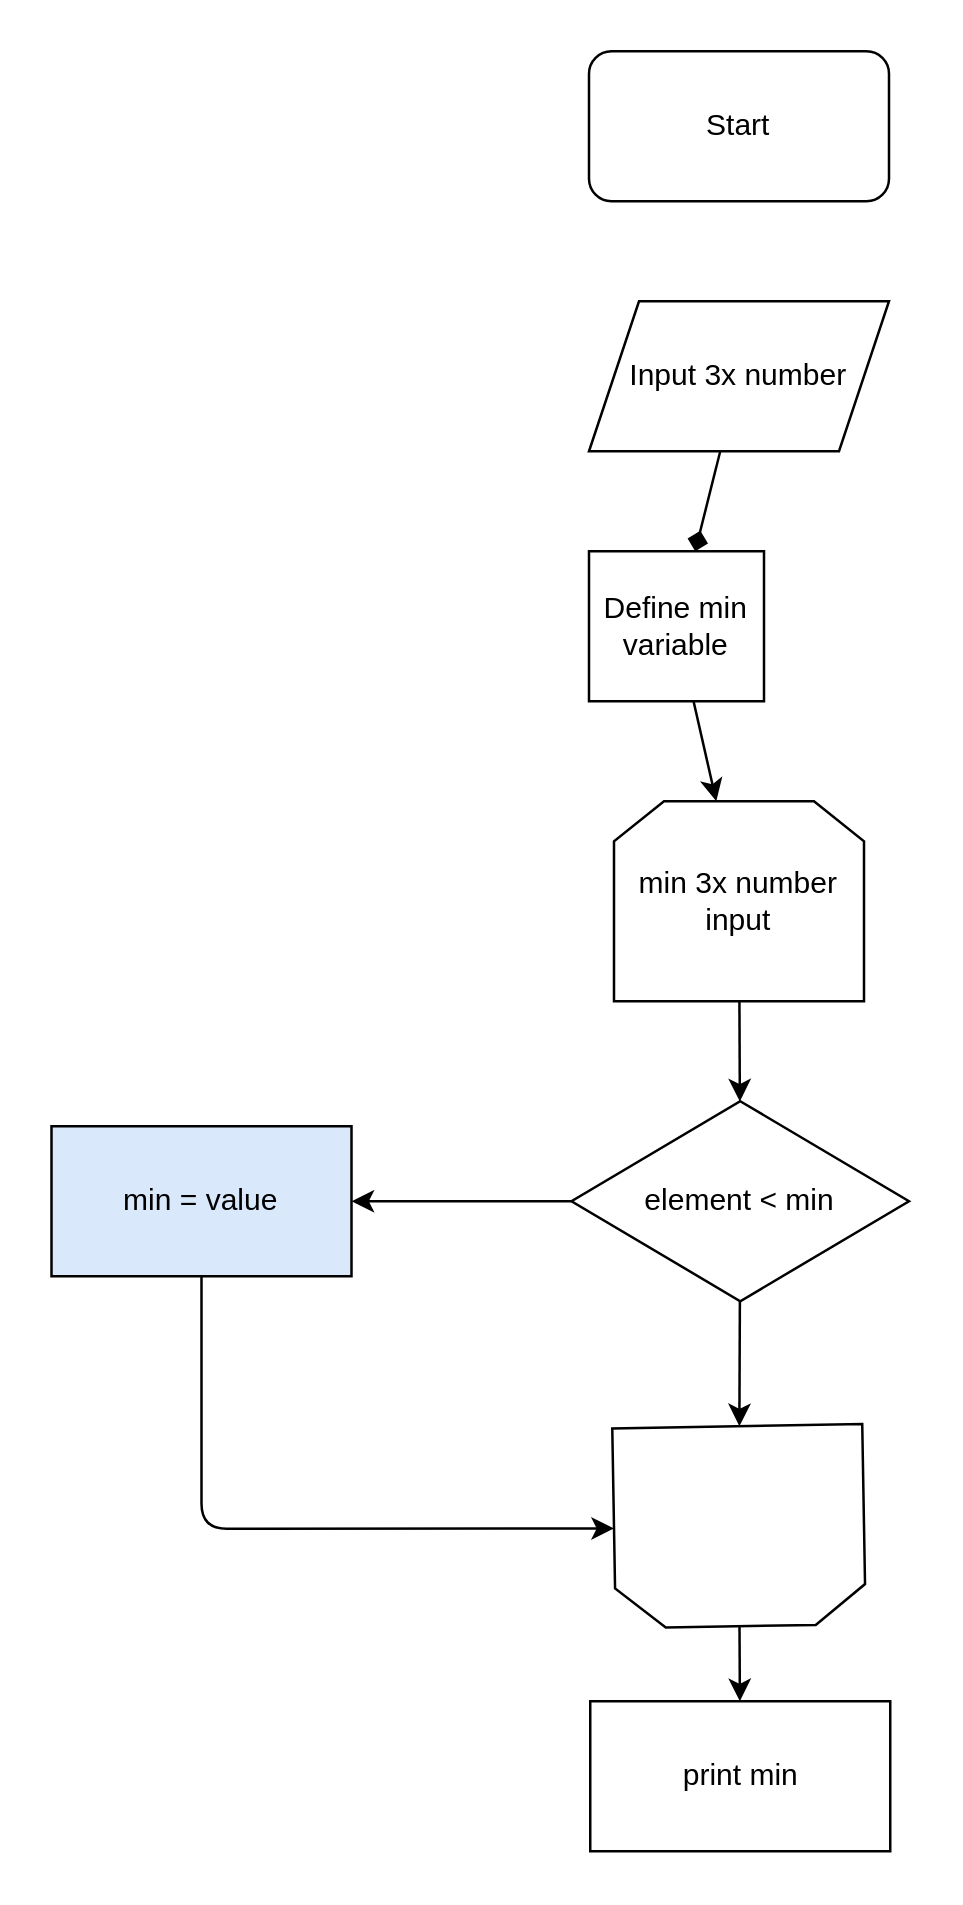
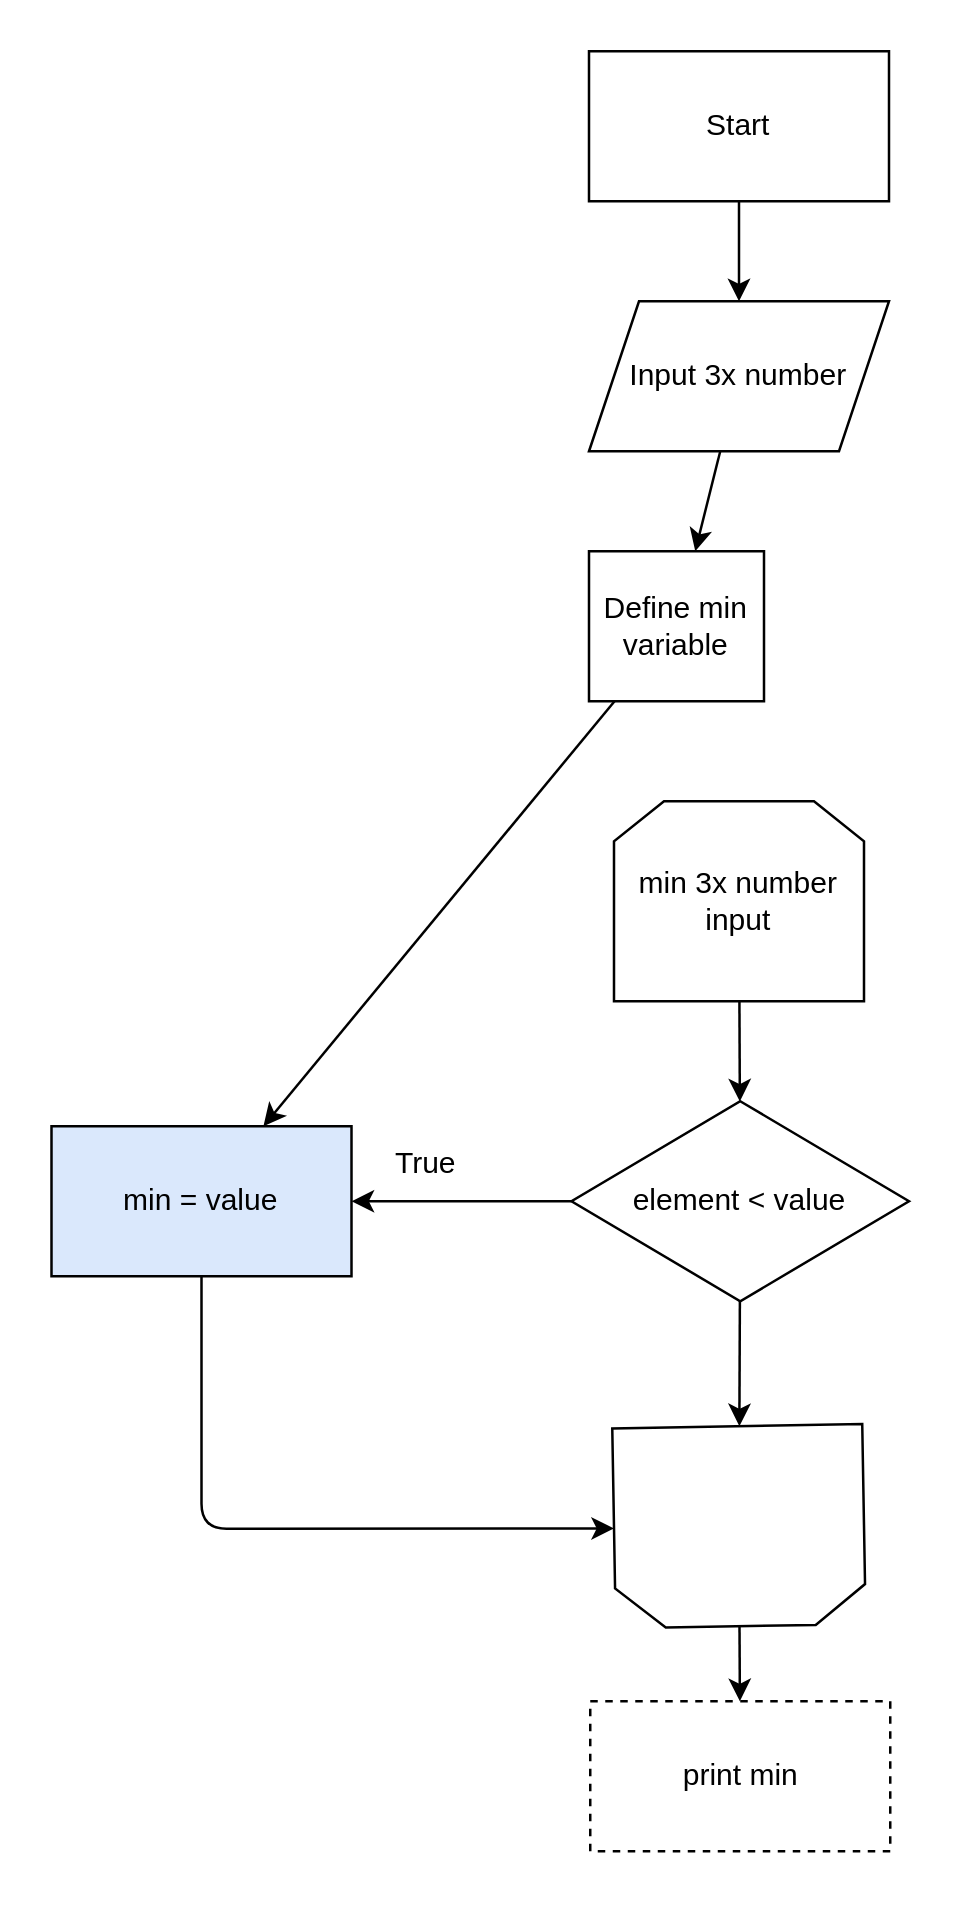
(739, 126) -> (739, 126)
none -> (739, 243)
(700, 531) -> (700, 532)
(703, 743) -> (444, 907)
none -> (426, 1164)
(740, 1201) -> (740, 1201)
(740, 1776) -> (740, 1776)
